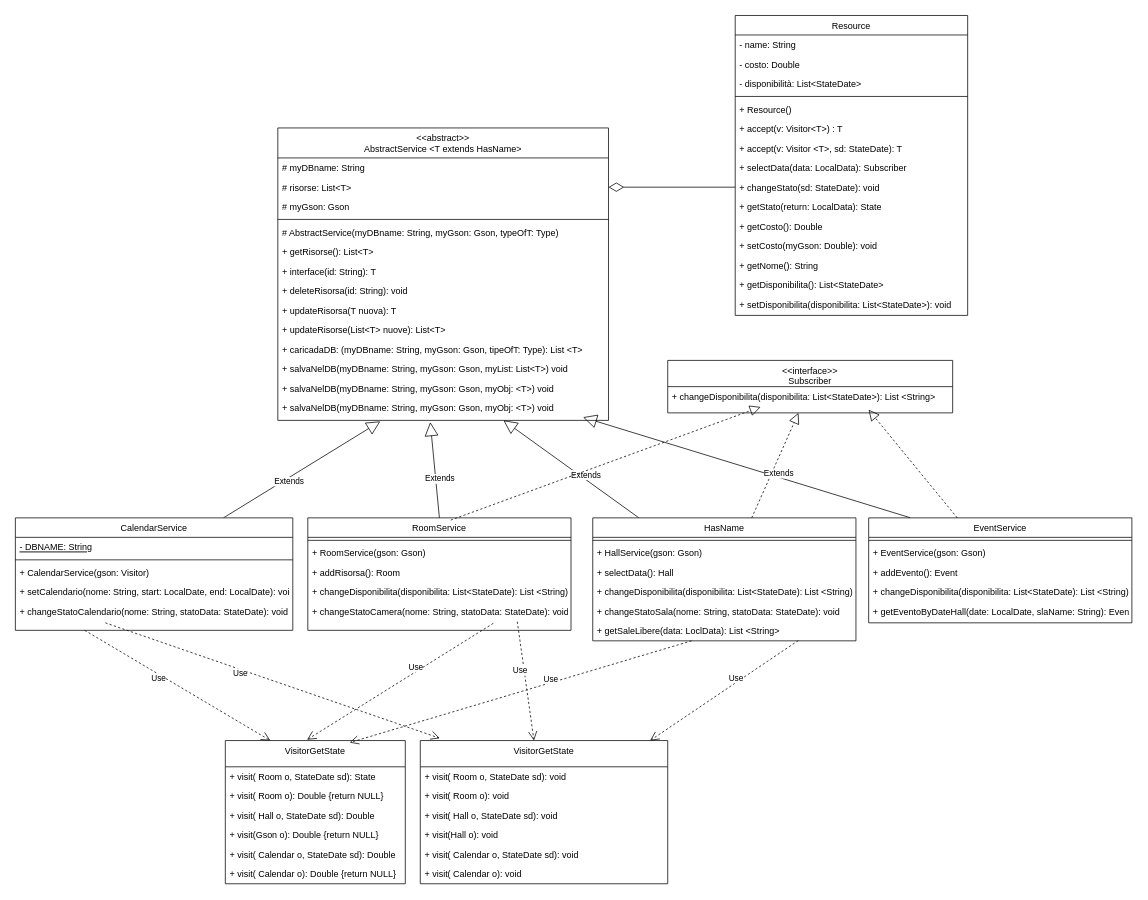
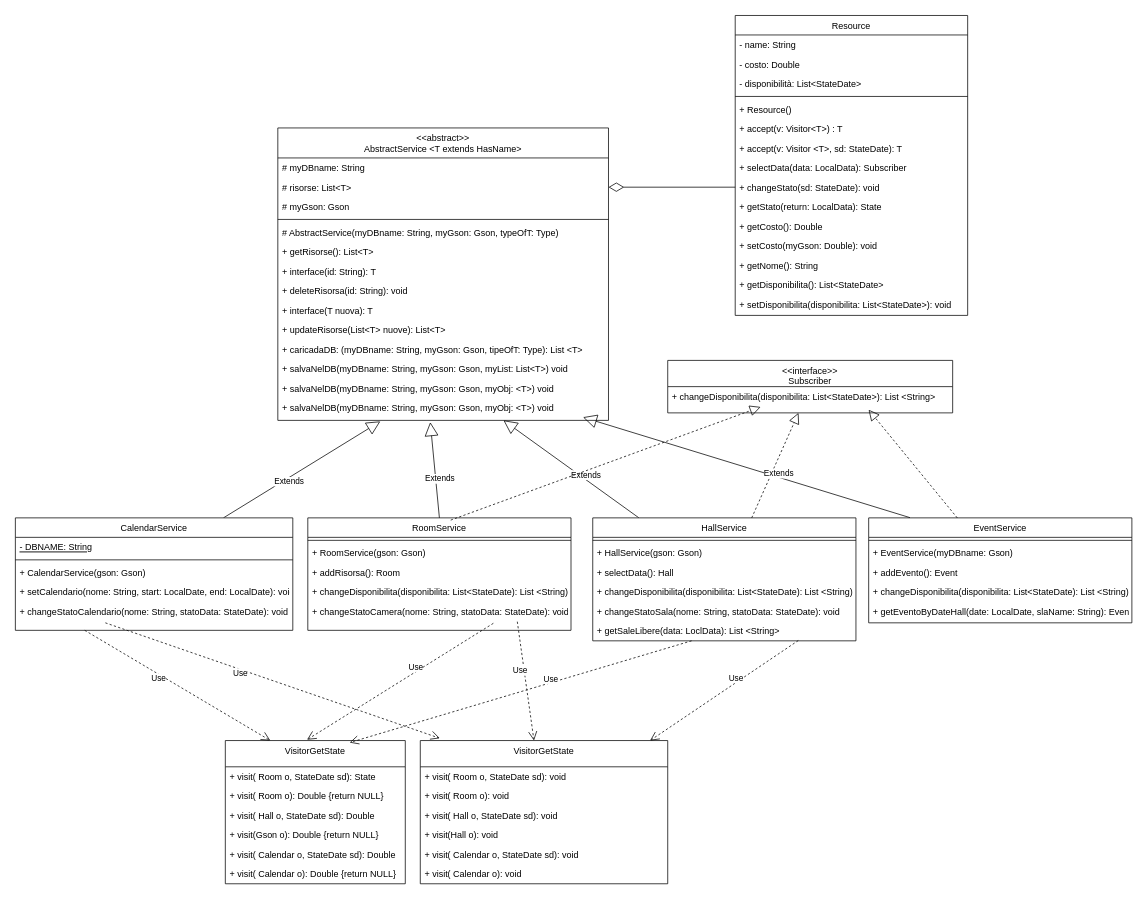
(344, 311) -> (334, 311)
(724, 528) -> (724, 528)
(934, 554) -> (944, 554)
(92, 573) -> (87, 573)
